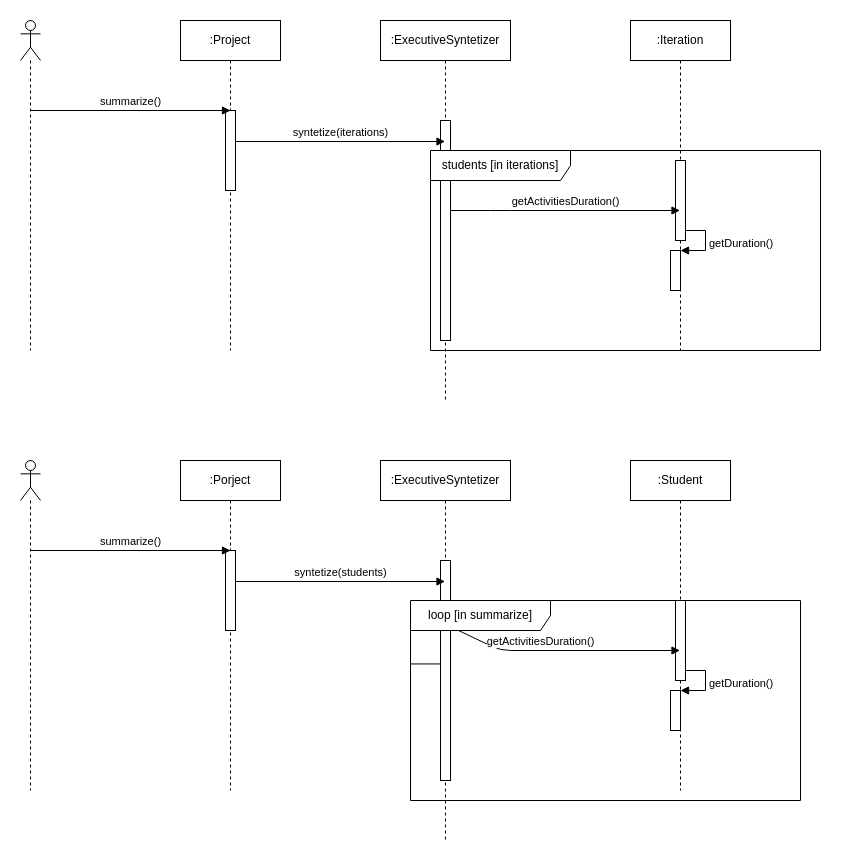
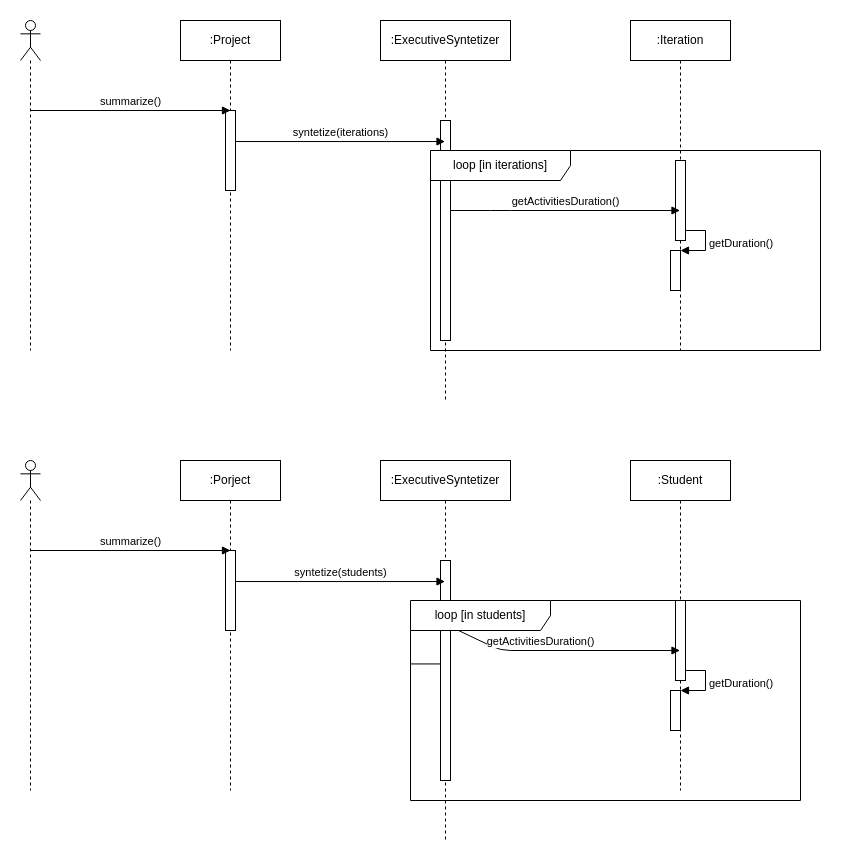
(501, 166) -> (501, 166)
(481, 616) -> (481, 616)
